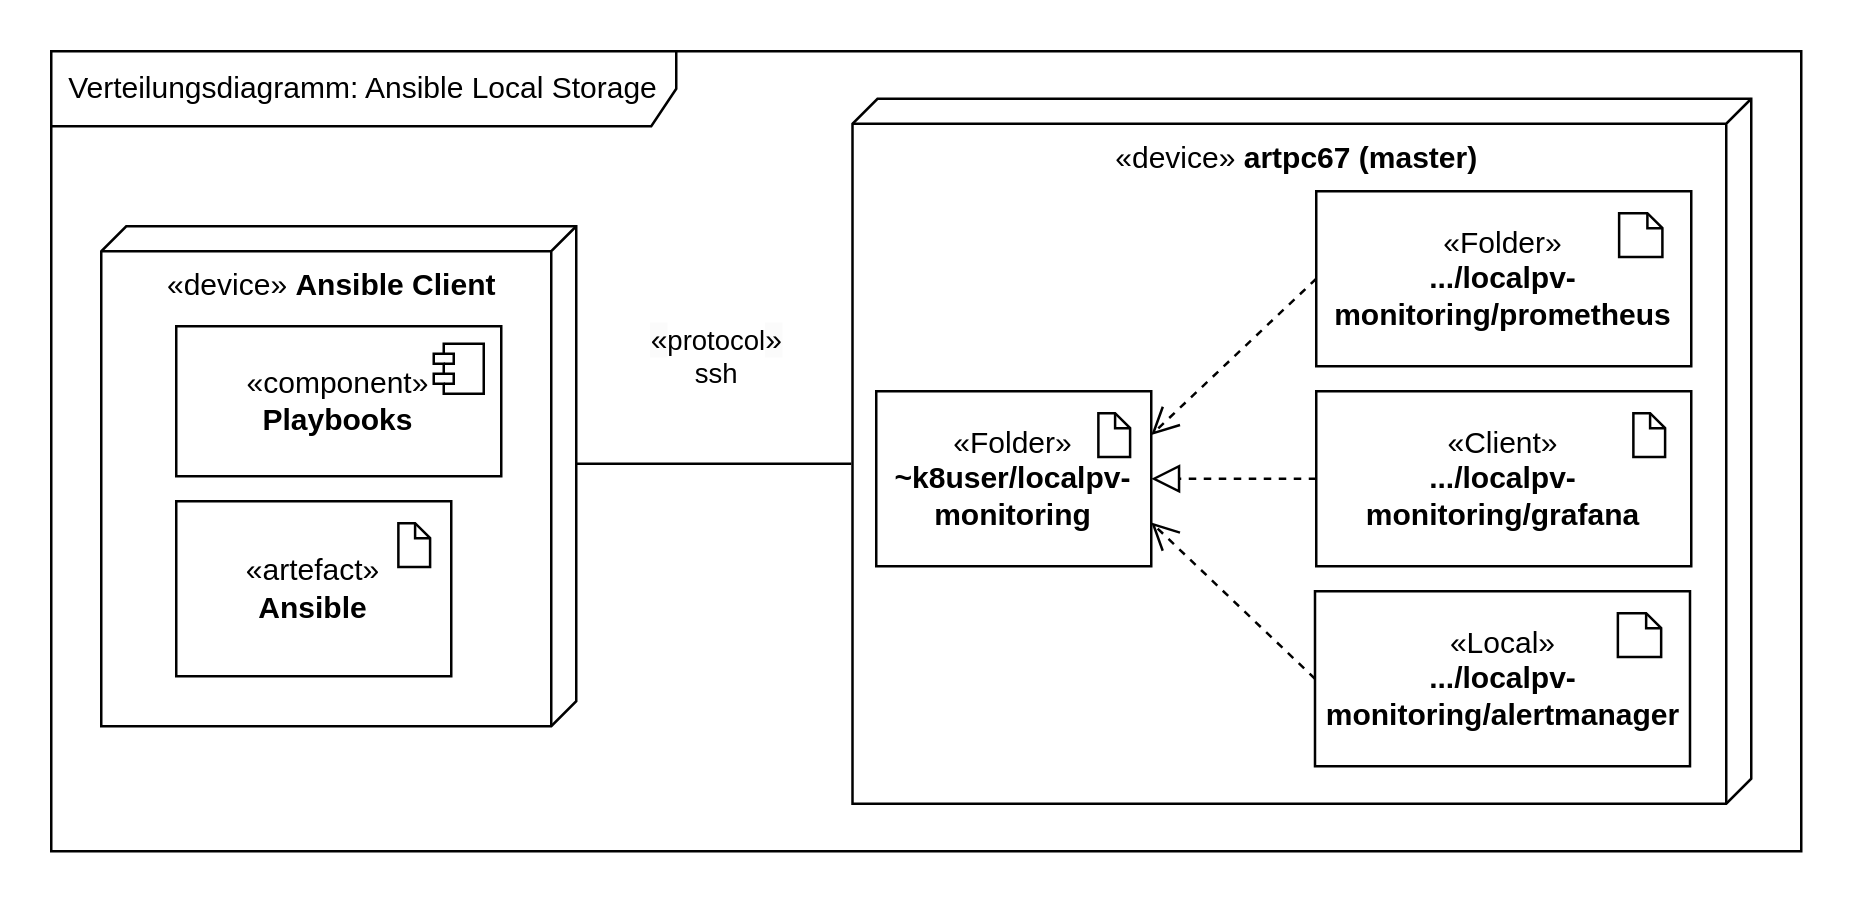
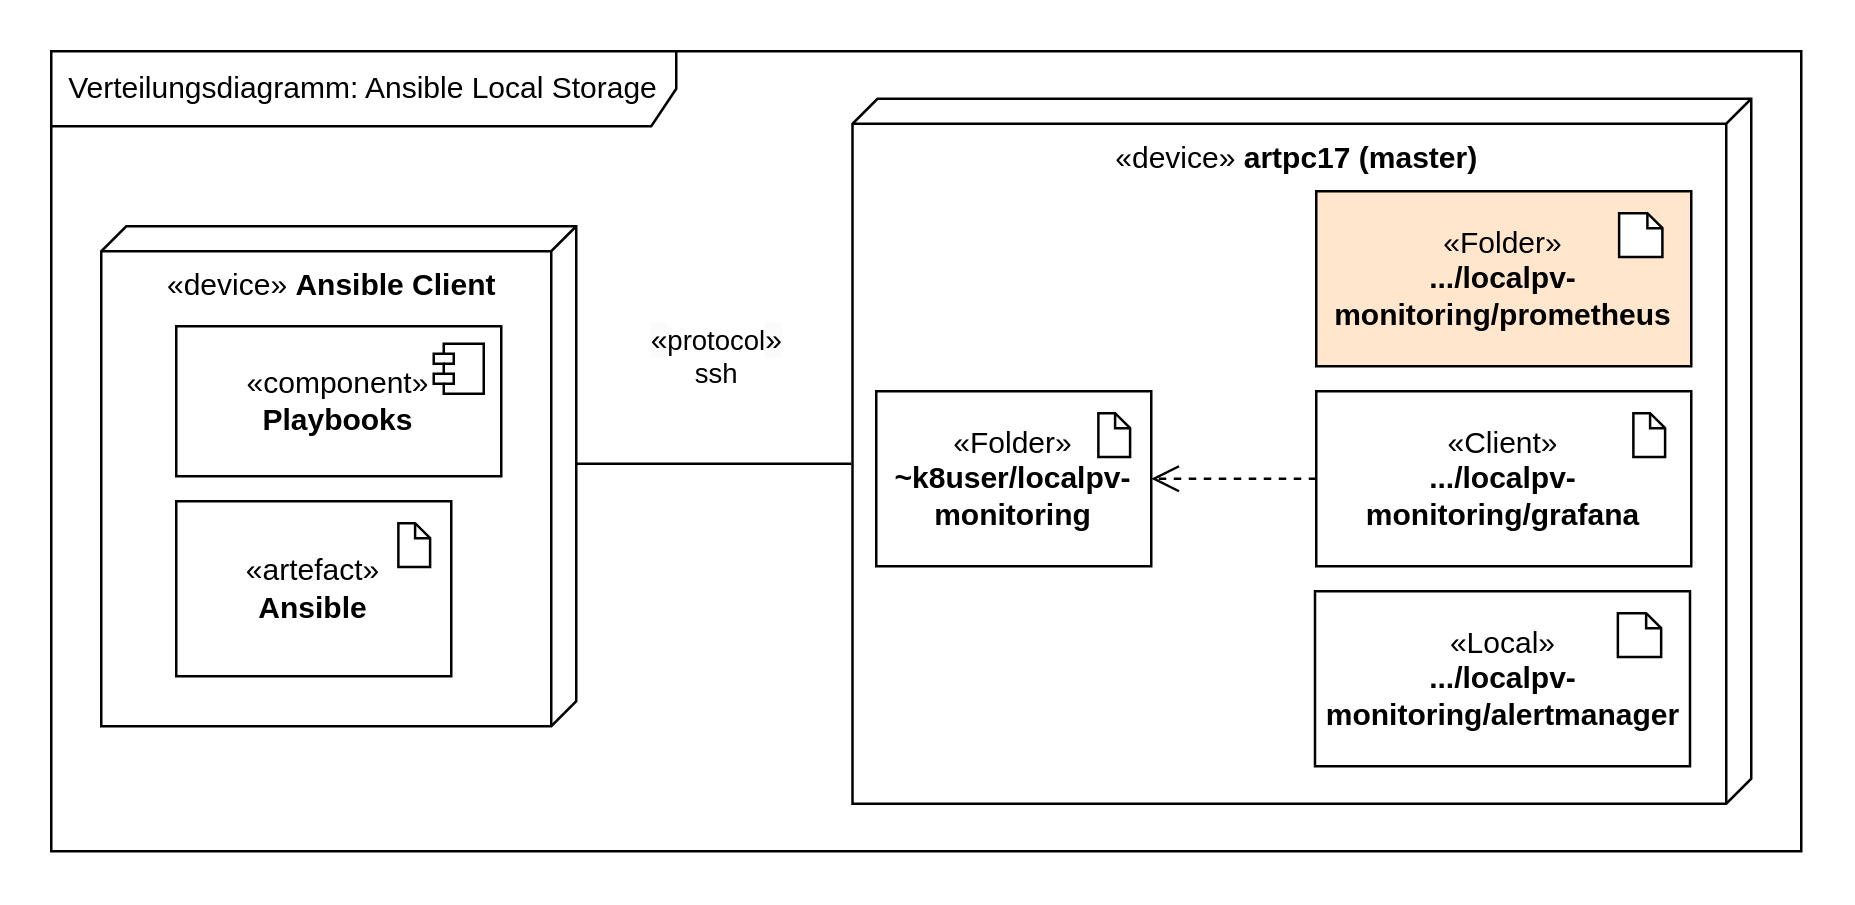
(1298, 159) -> (1298, 159)
(1504, 279) -> (1504, 279)
(1236, 355) -> none
(1180, 479) -> (1167, 479)
(1235, 603) -> none
